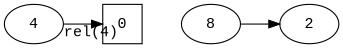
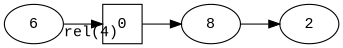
(34, 24) -> (34, 24)
none -> (156, 24)
